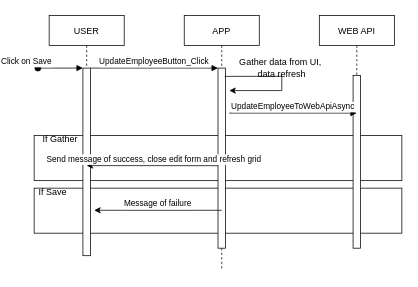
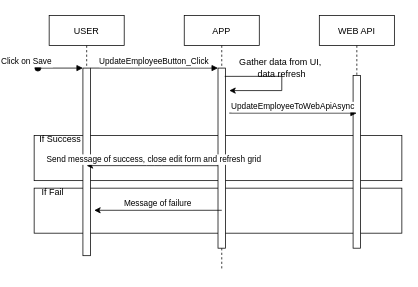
(60, 139) -> (60, 139)
(53, 192) -> (53, 192)
